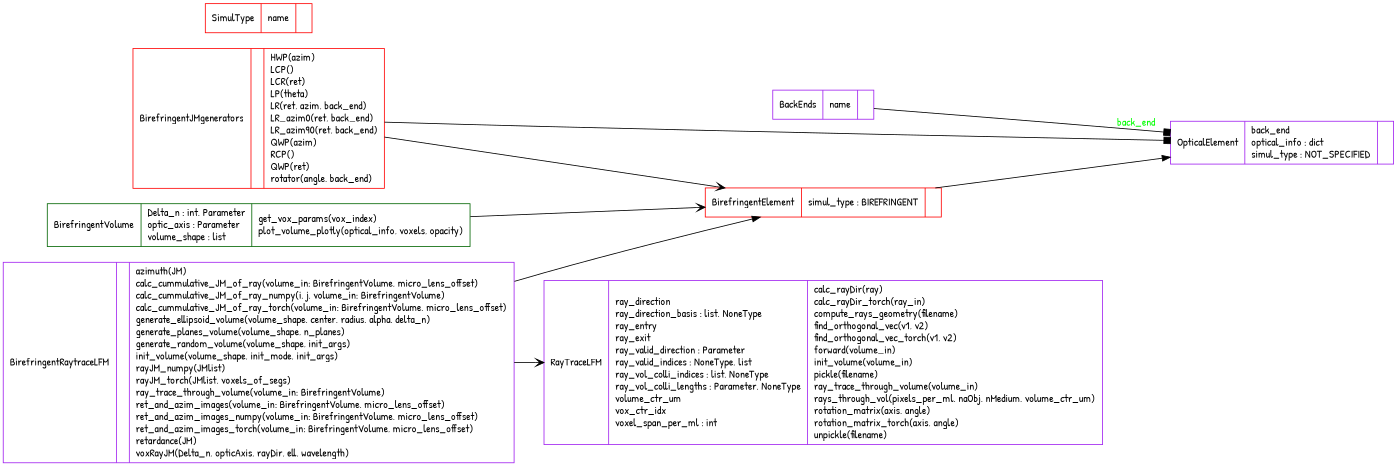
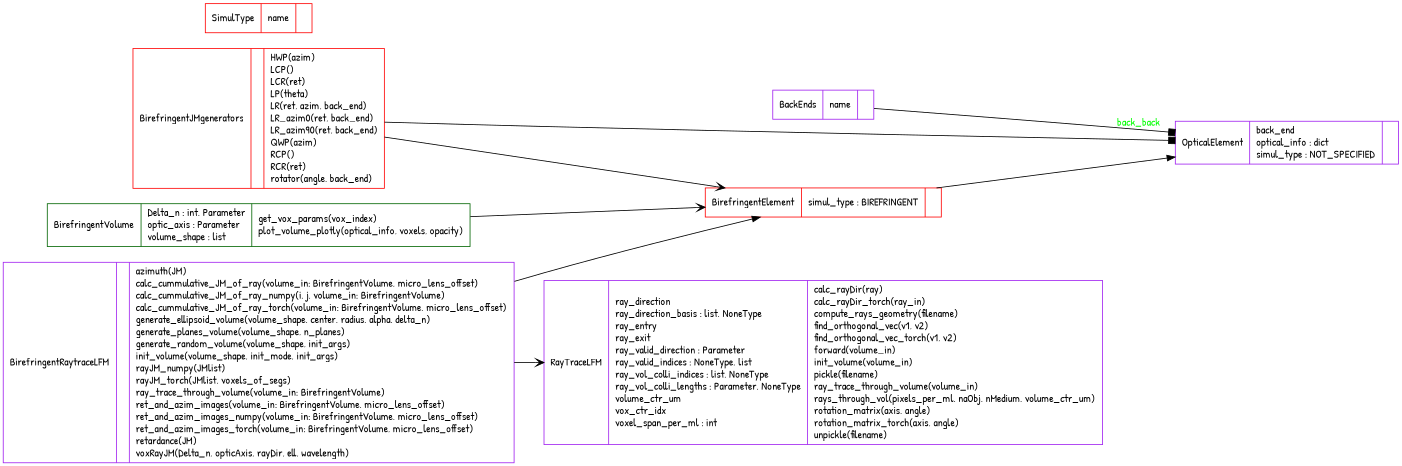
(1137, 123) -> (1139, 123)
(290, 167) -> (289, 167)
